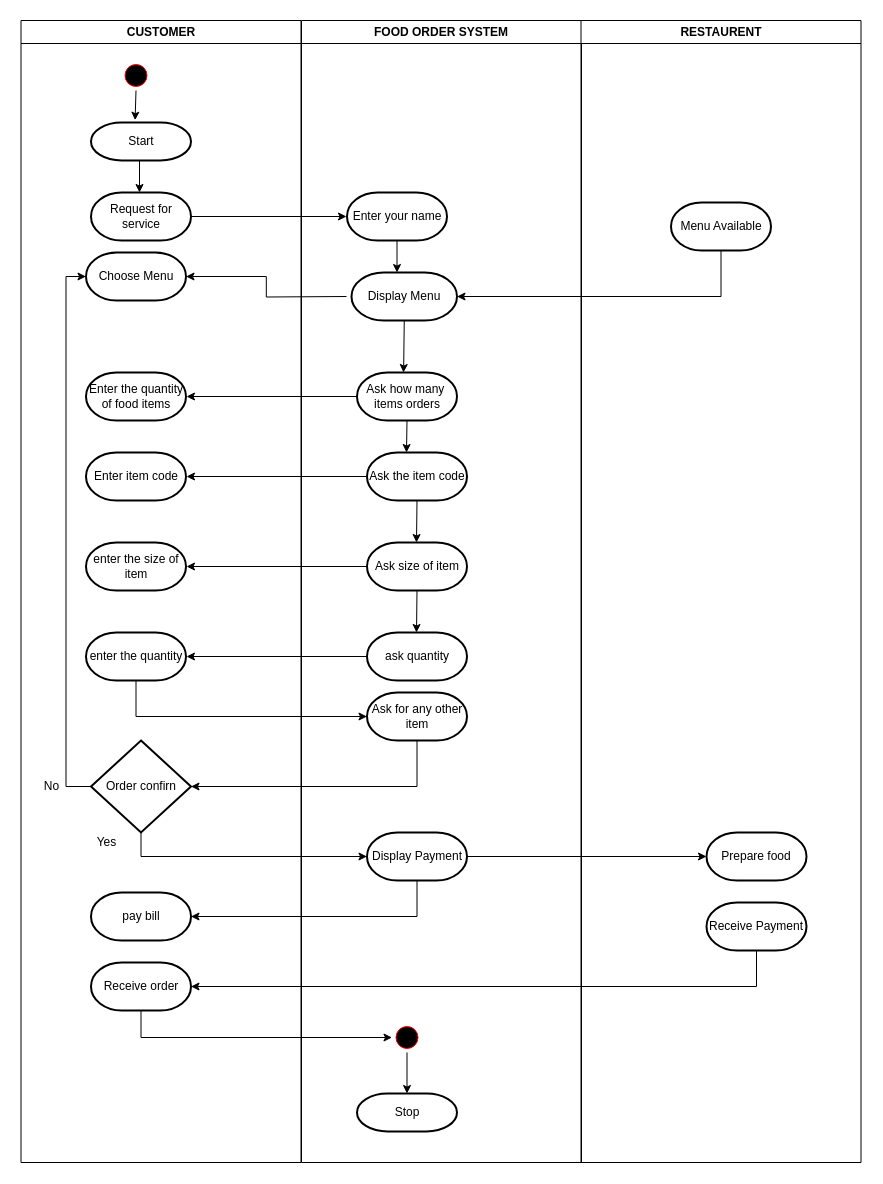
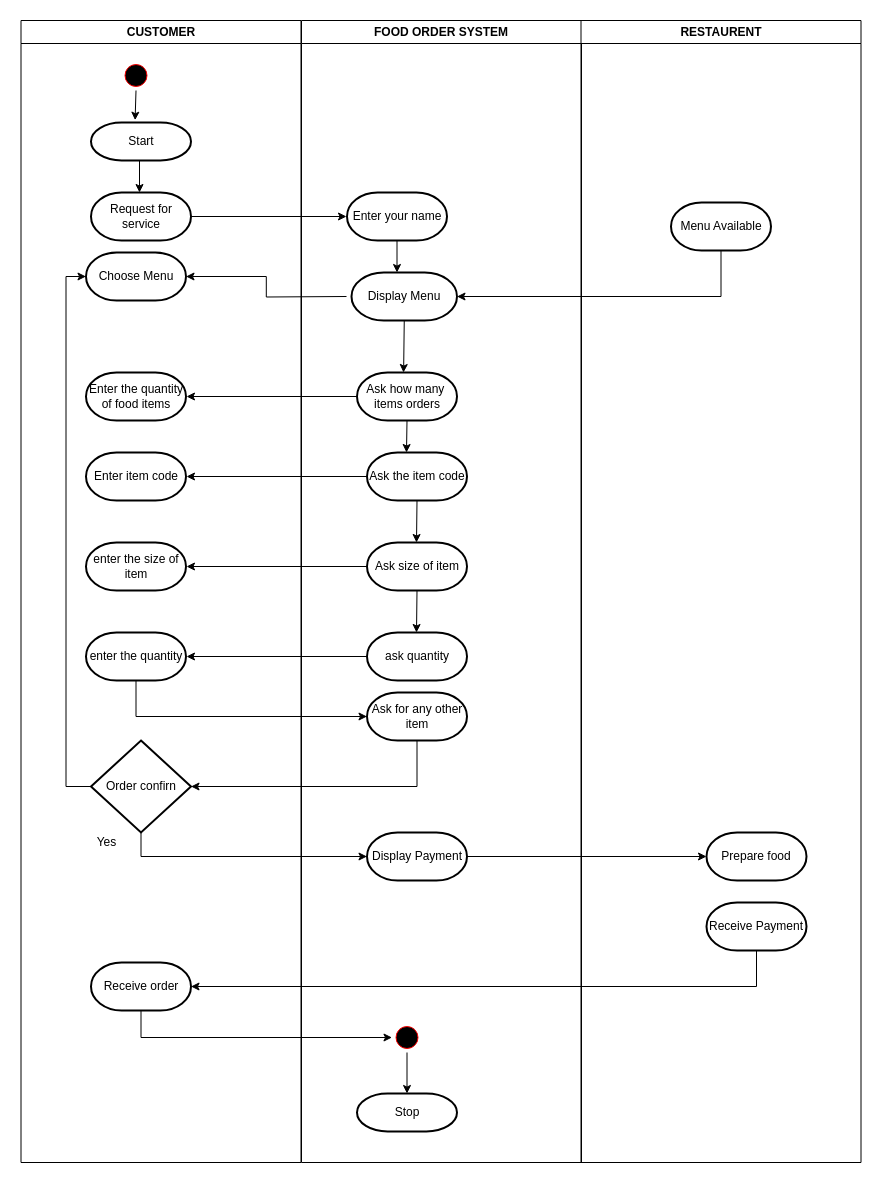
(52, 787) -> none
(141, 917) -> none
(326, 917) -> none
